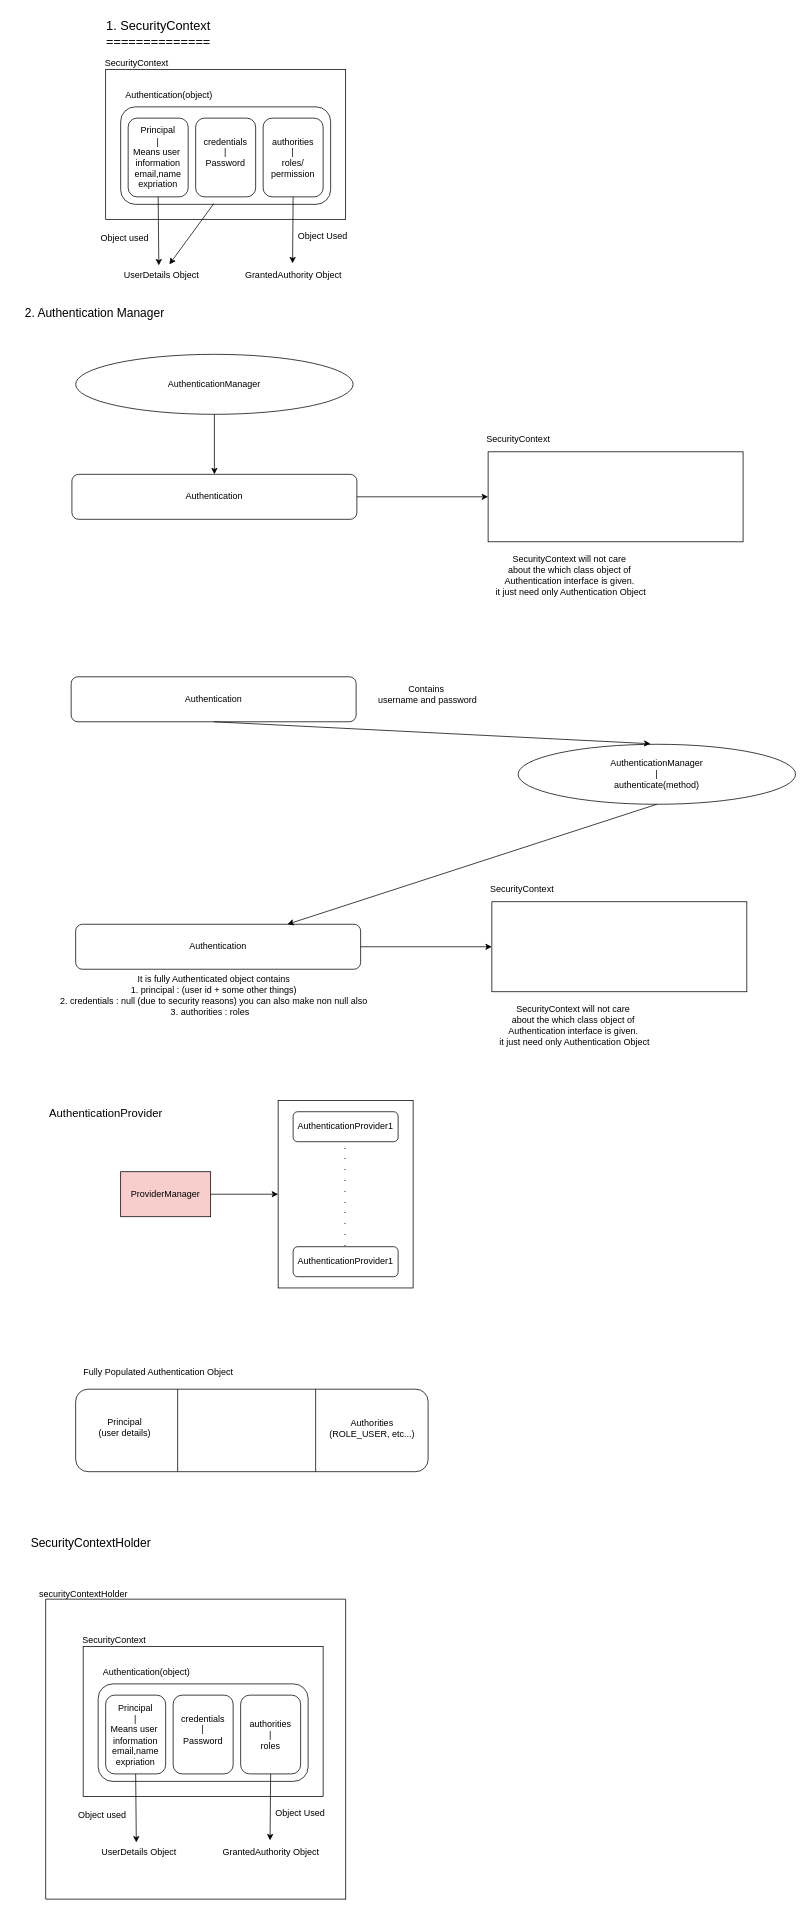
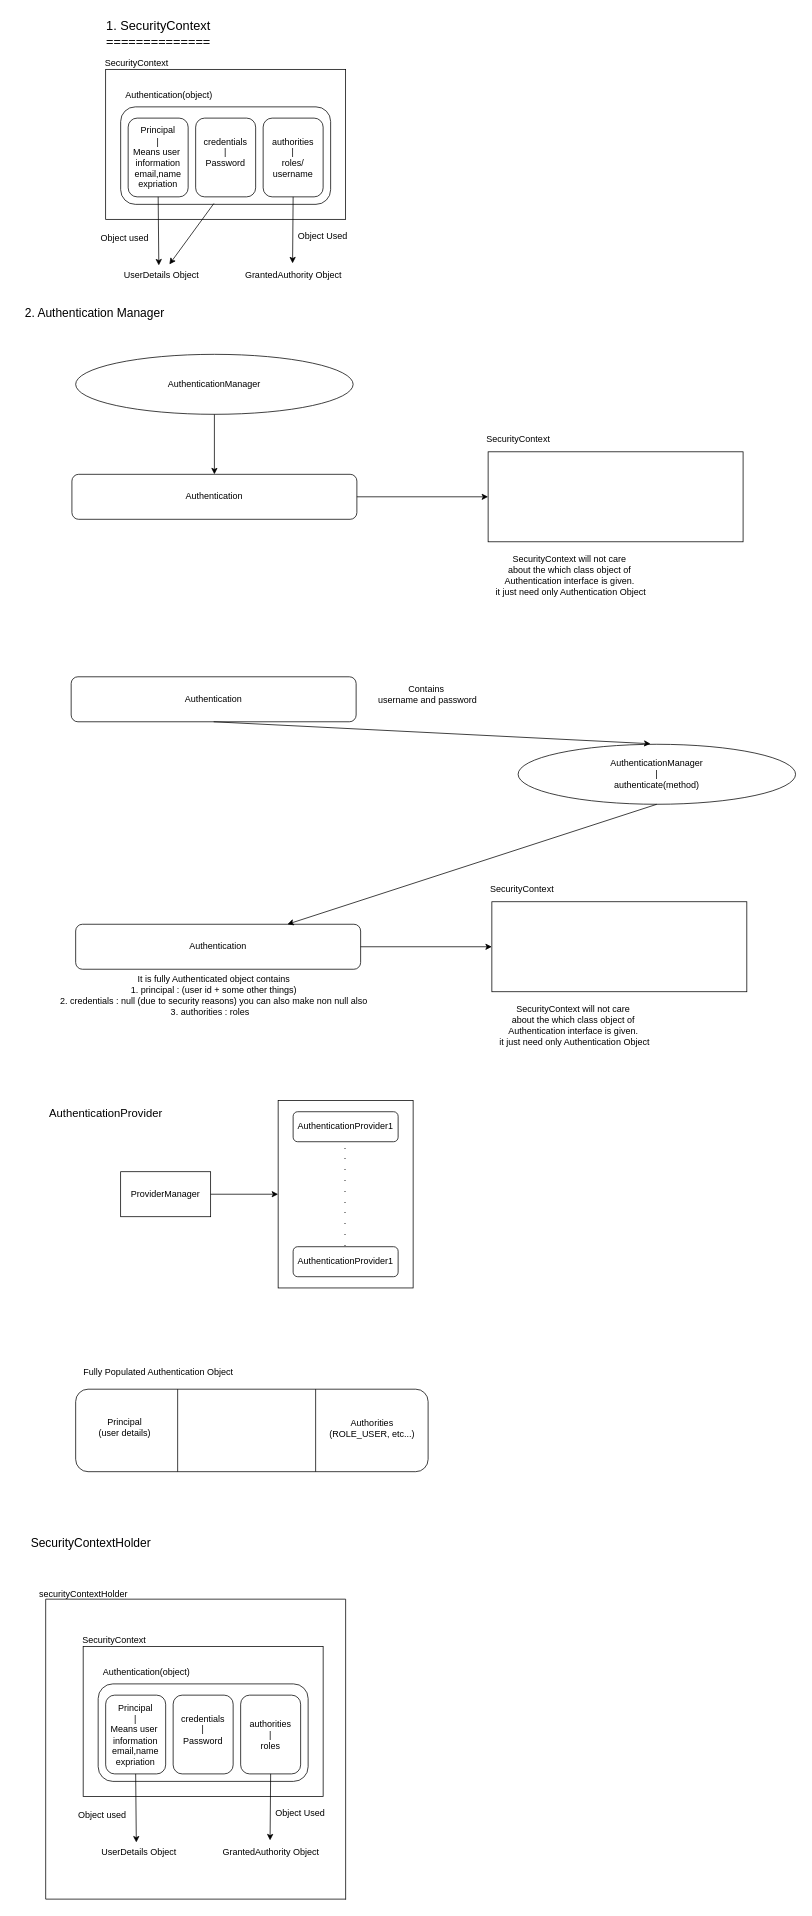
(293, 158) -> (293, 158)
(165, 1194) -> (165, 1194)
